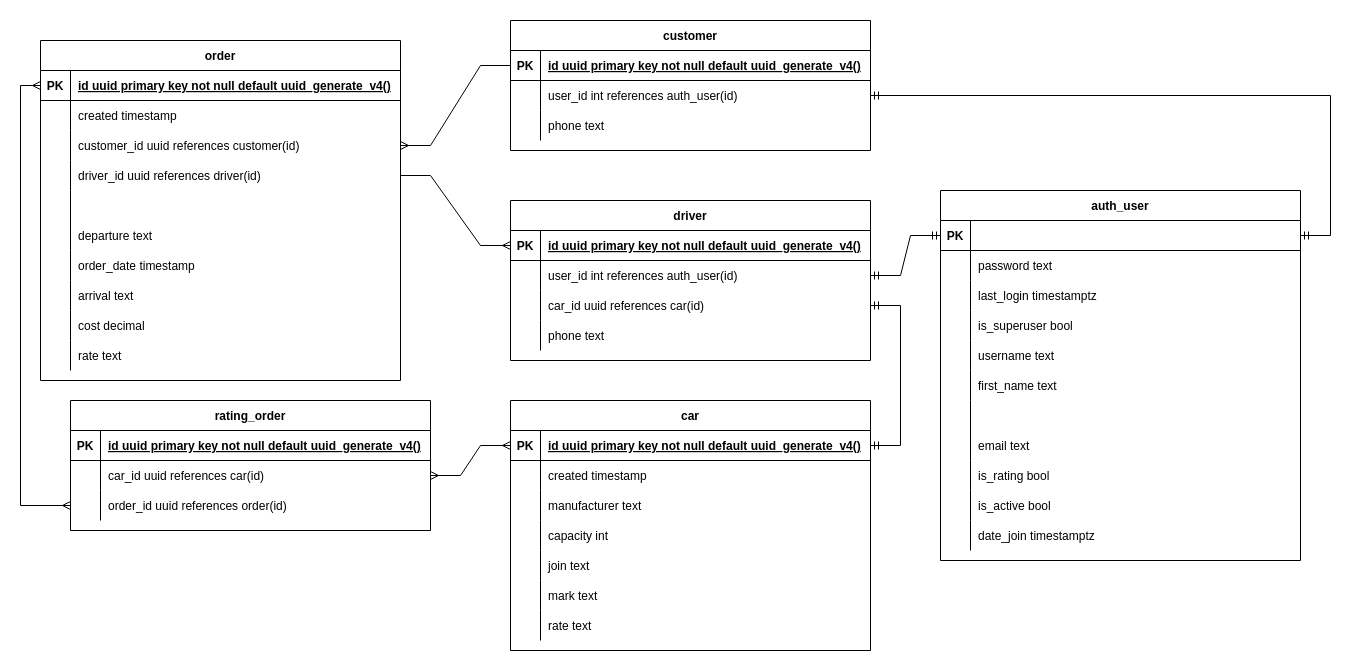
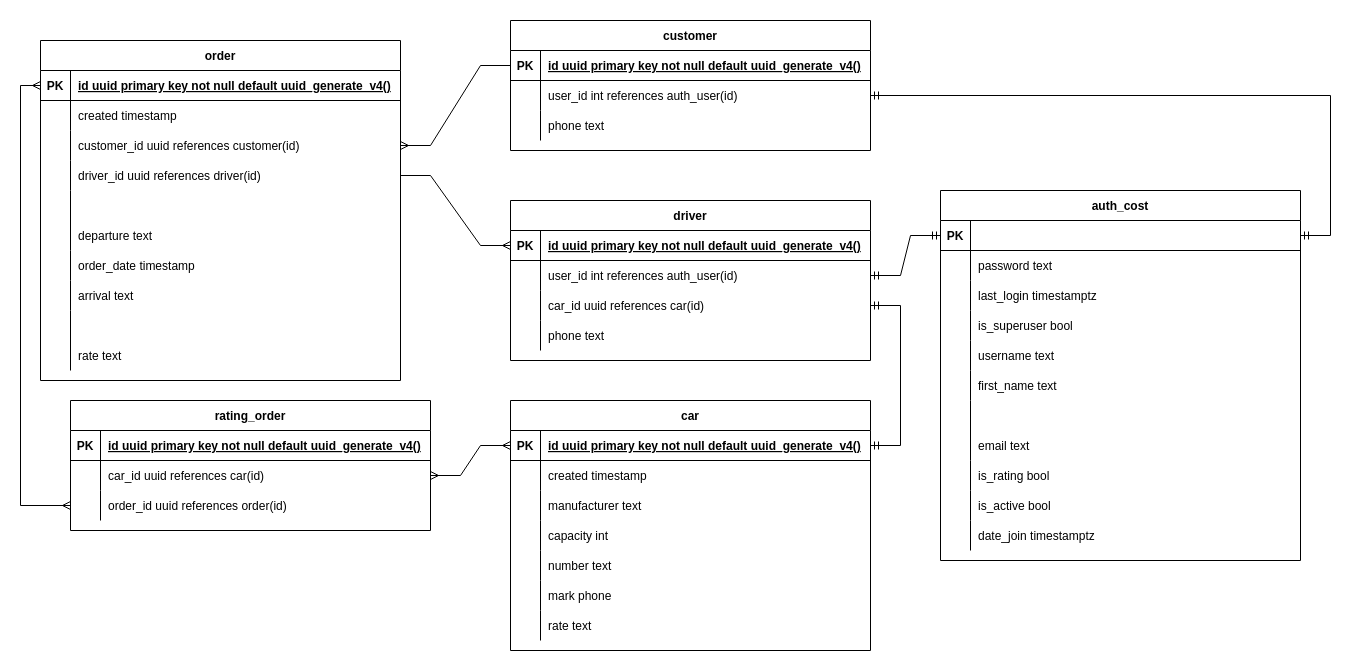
(1120, 206) -> (1120, 206)
(236, 326) -> none
(575, 566) -> (583, 566)
(577, 596) -> (580, 596)
